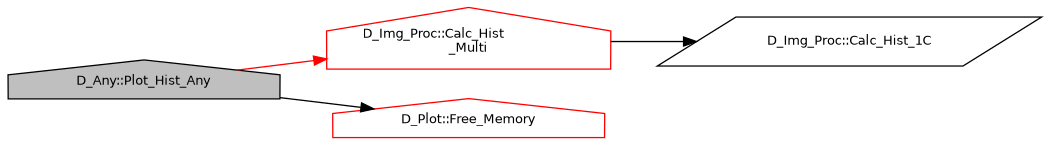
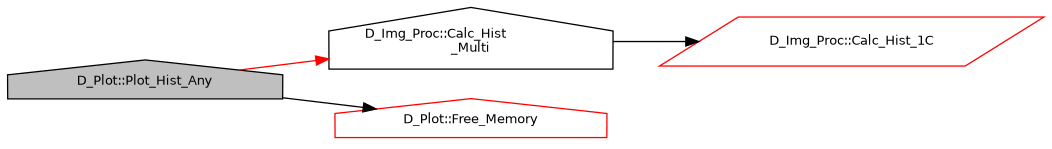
(469, 42) -> (471, 42)
(849, 42) -> (852, 42)
(144, 81) -> (145, 81)
